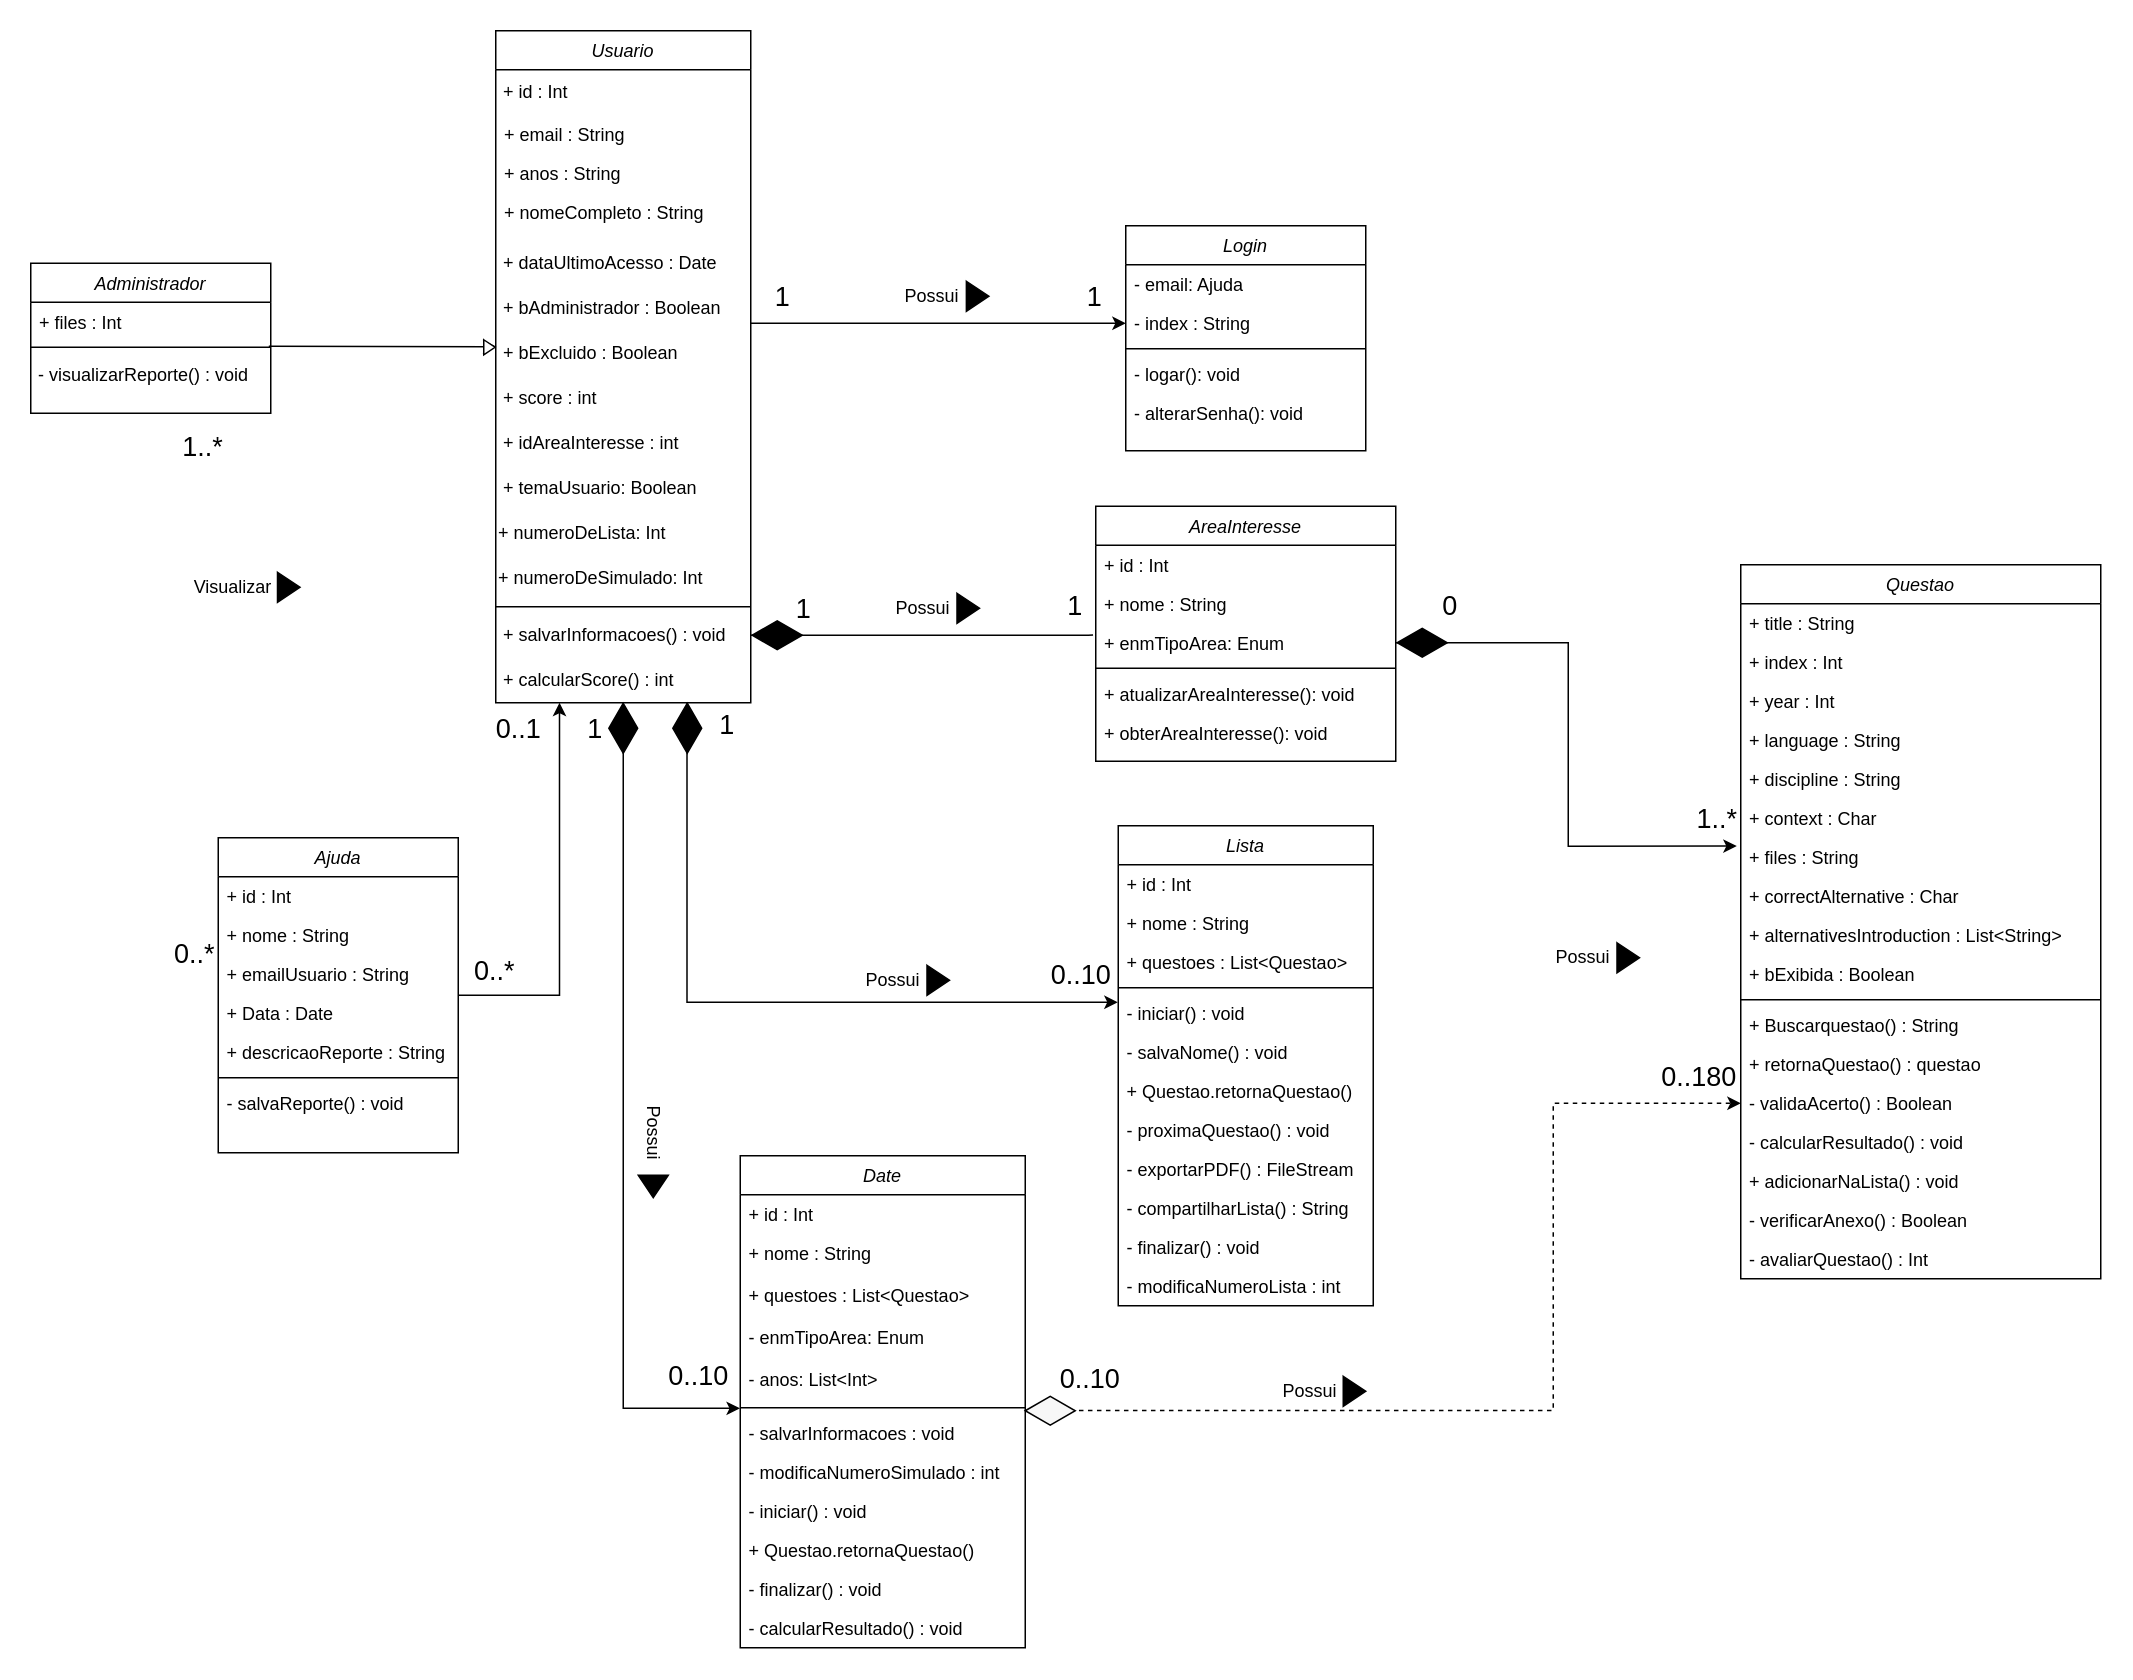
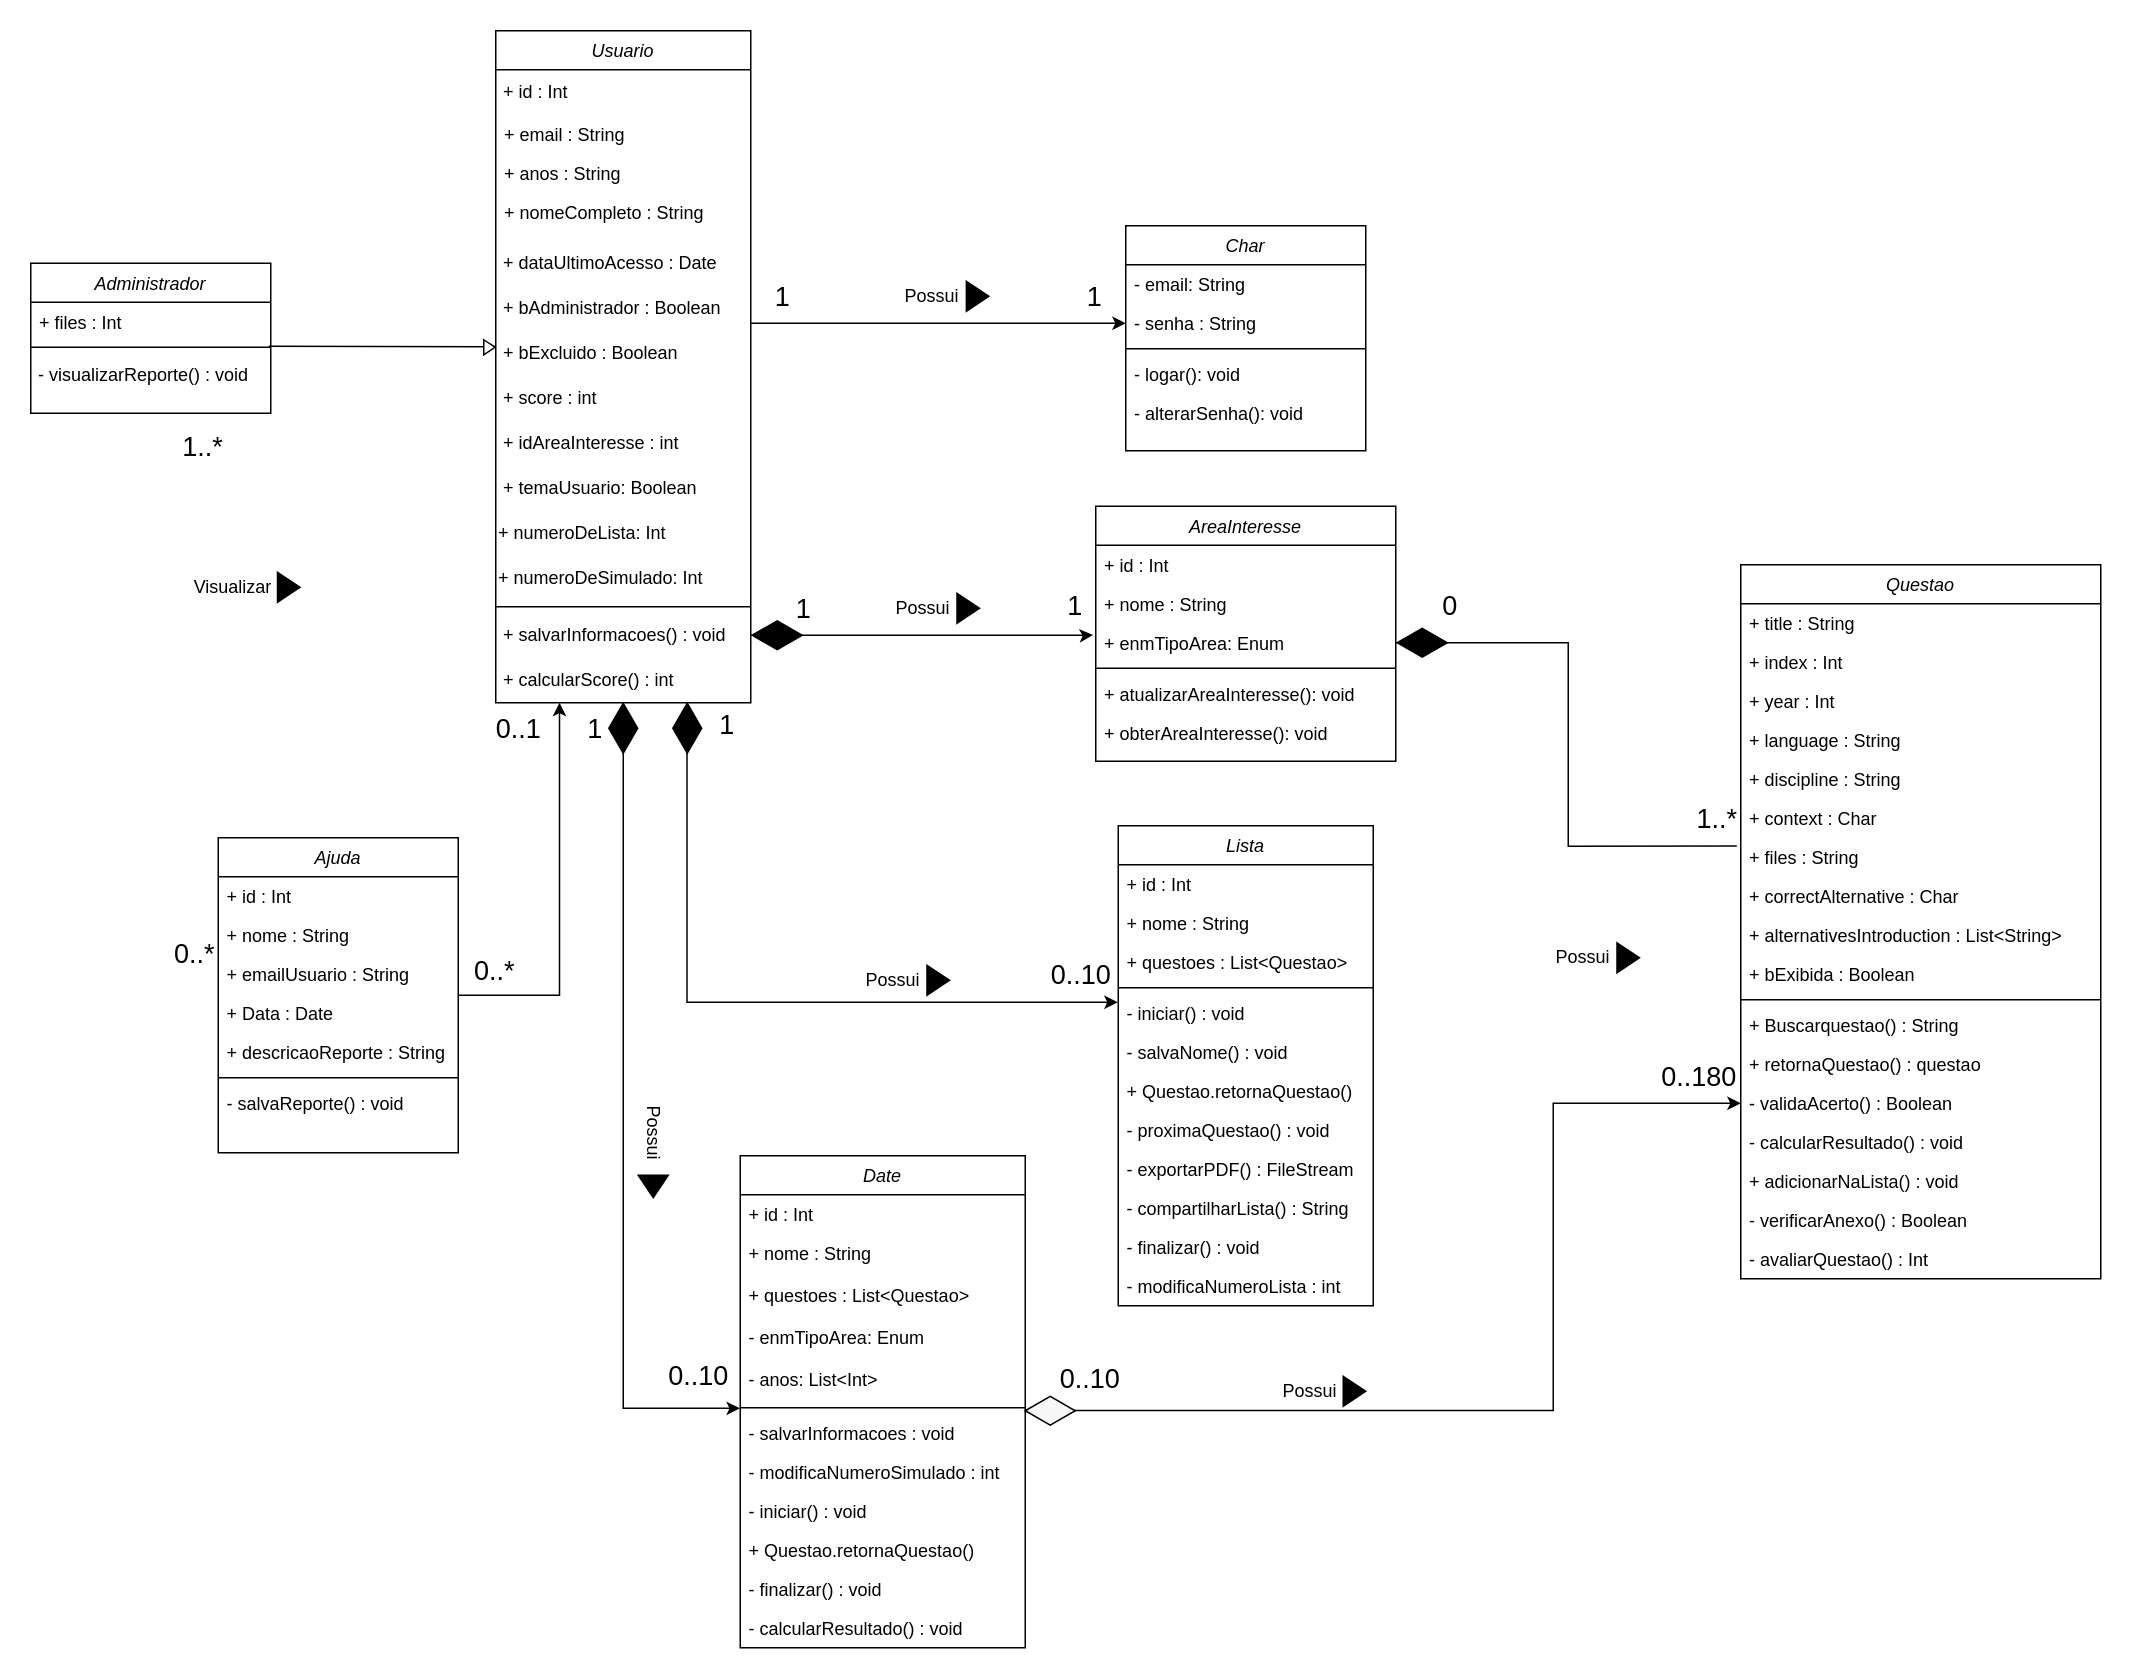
(1245, 246) -> (1245, 246)
(1193, 285) -> (1196, 285)
(1201, 324) -> (1203, 324)
(1085, 635) -> (1085, 635)
(1725, 846) -> (1729, 846)
(1553, 1410) -> (1553, 1410)
